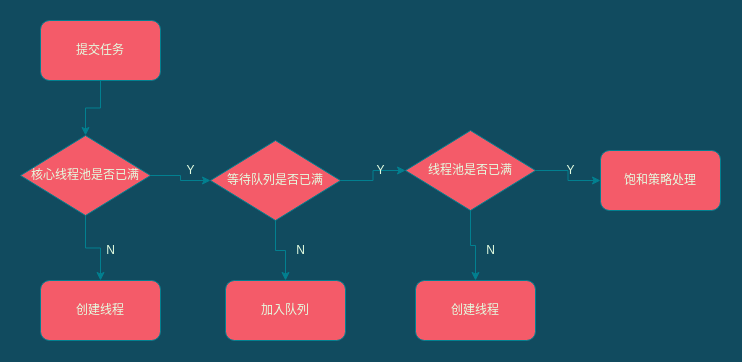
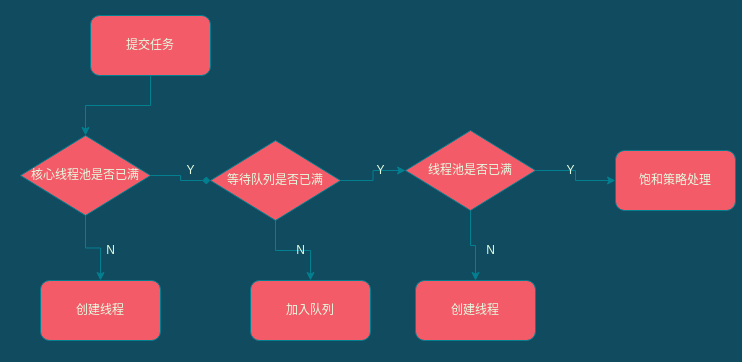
(101, 51) -> (151, 46)
(202, 181) -> (202, 181)
(661, 181) -> (676, 181)
(286, 311) -> (311, 311)
